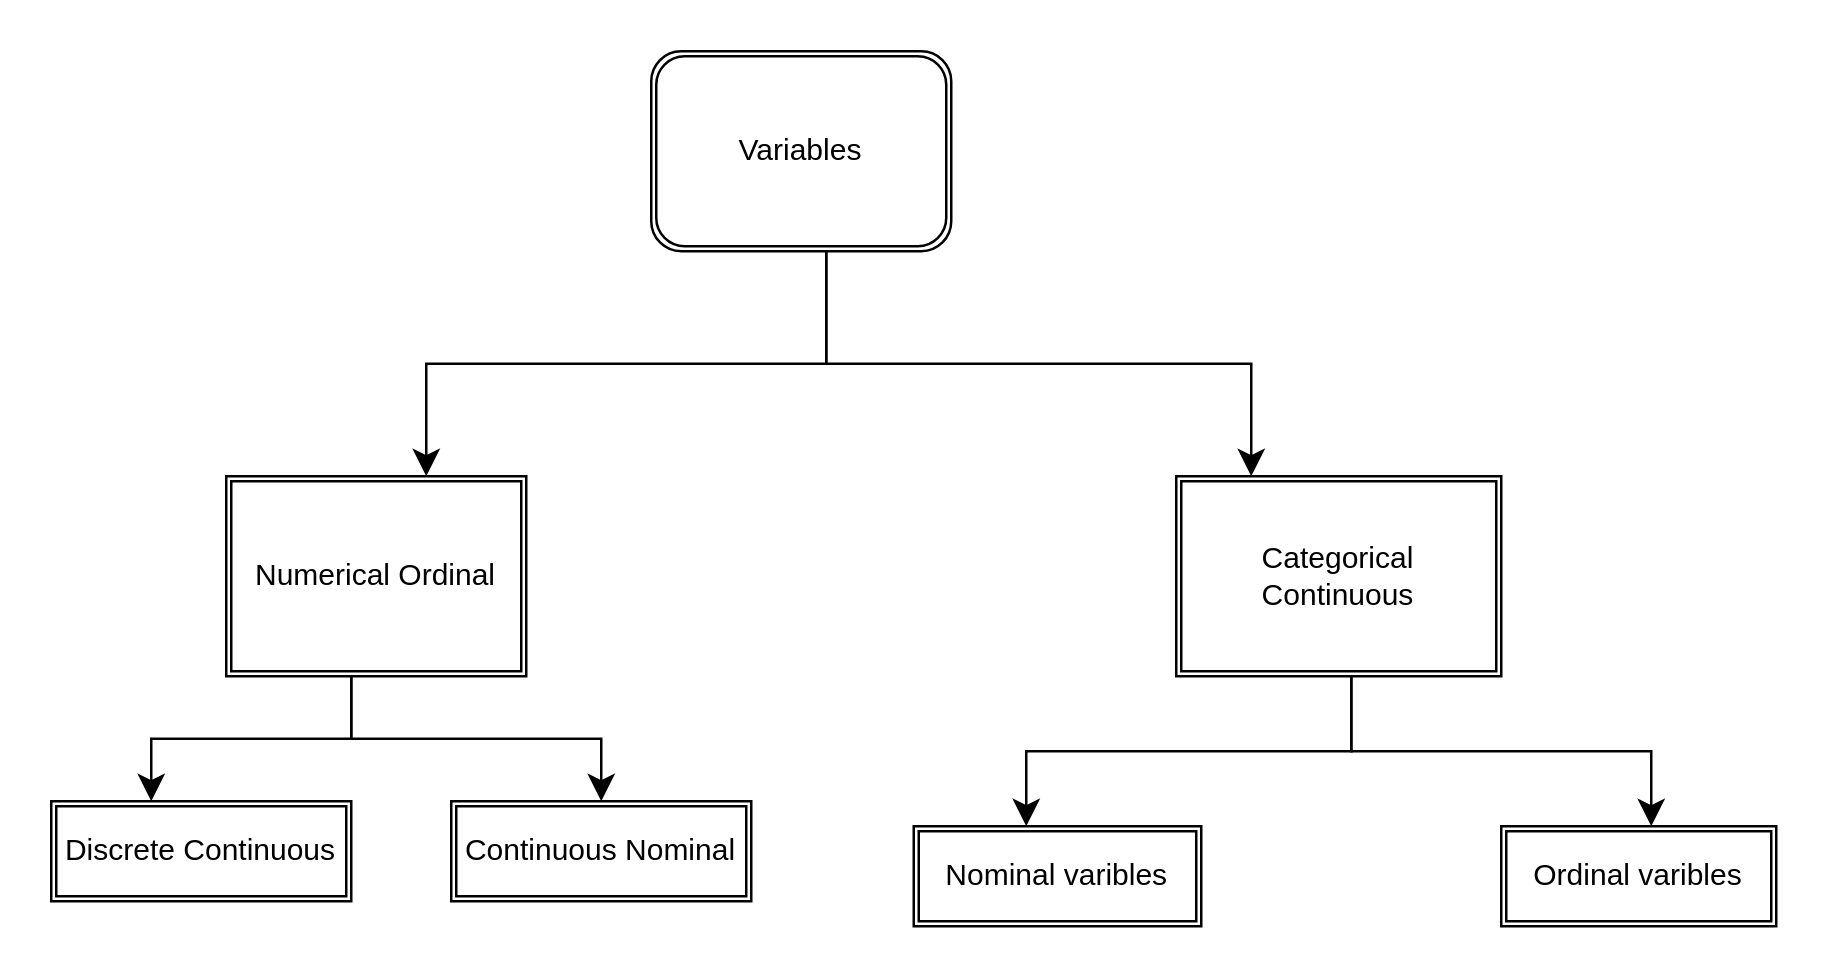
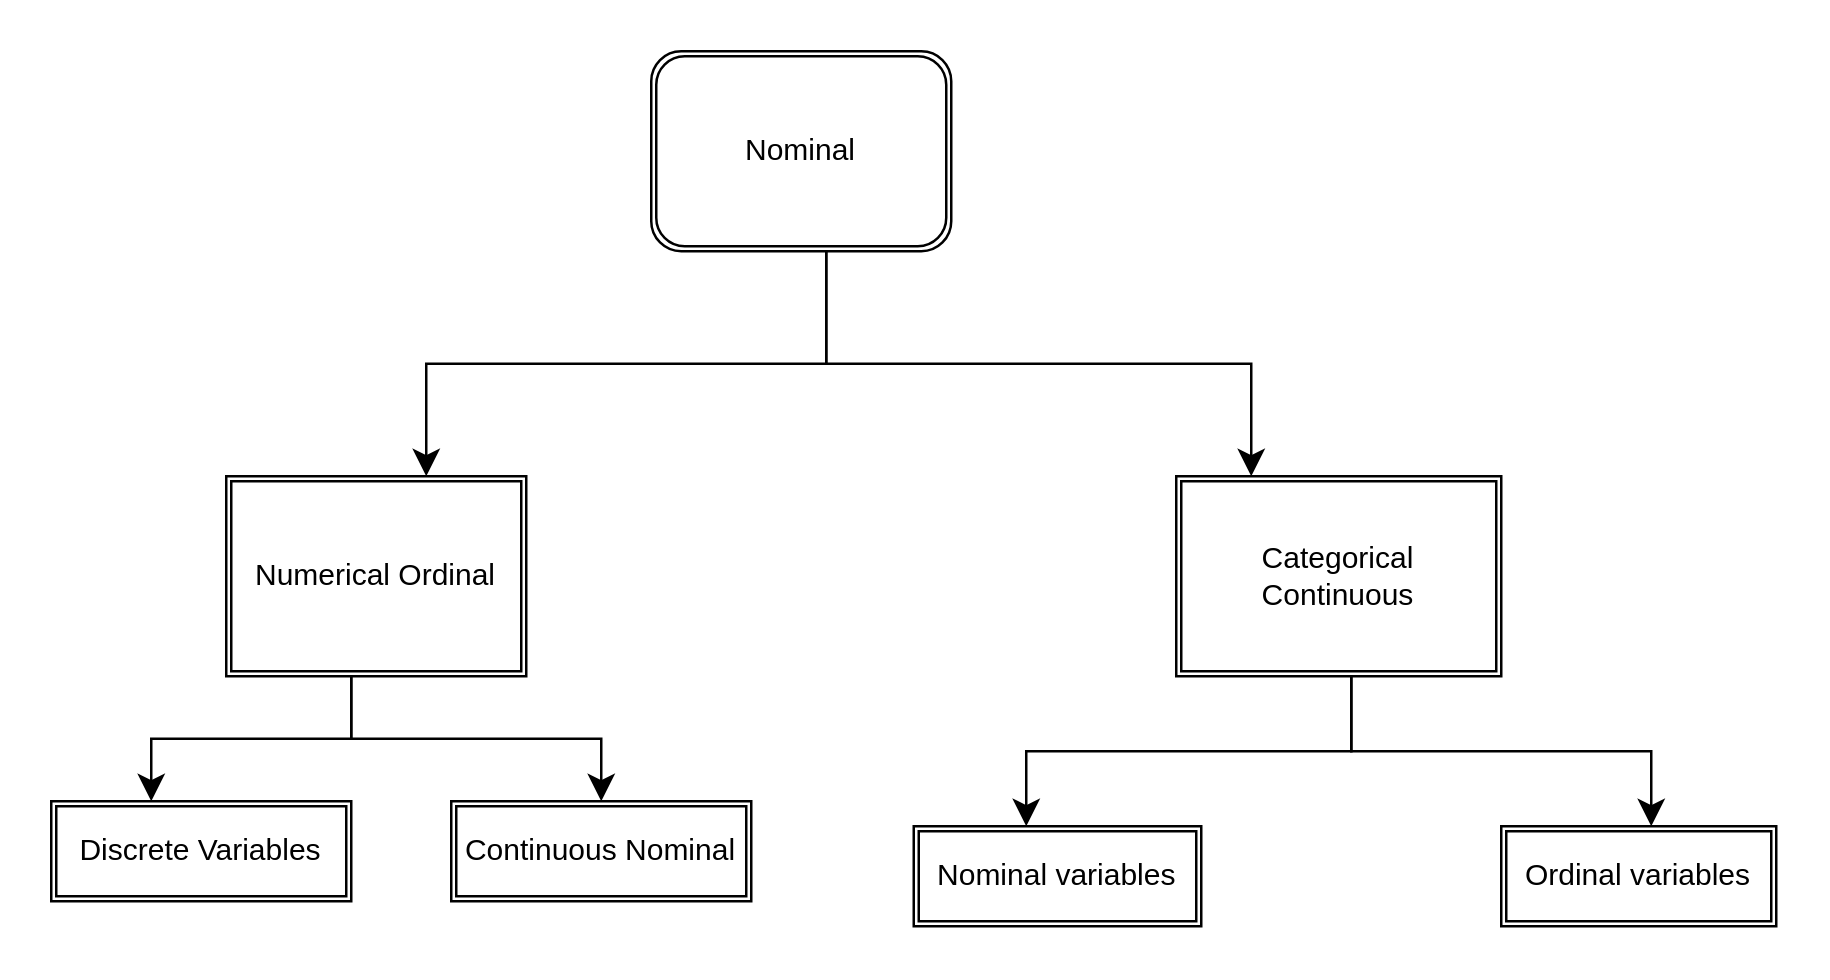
(801, 151) -> (801, 151)
(201, 851) -> (201, 851)
(1058, 876) -> (1058, 876)
(1639, 876) -> (1639, 876)
